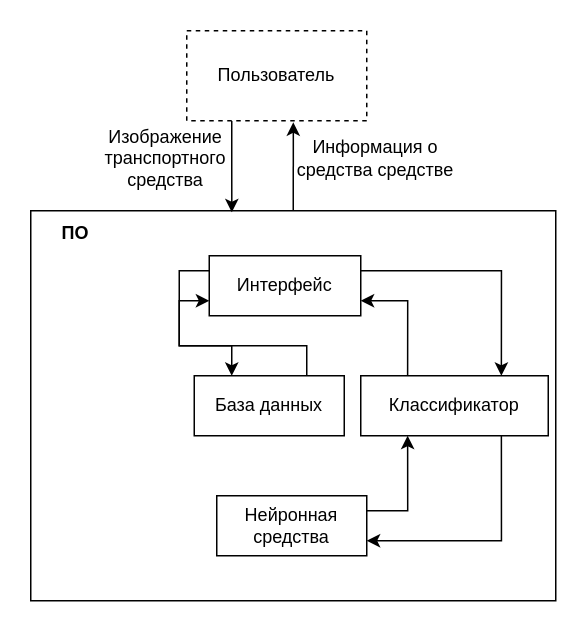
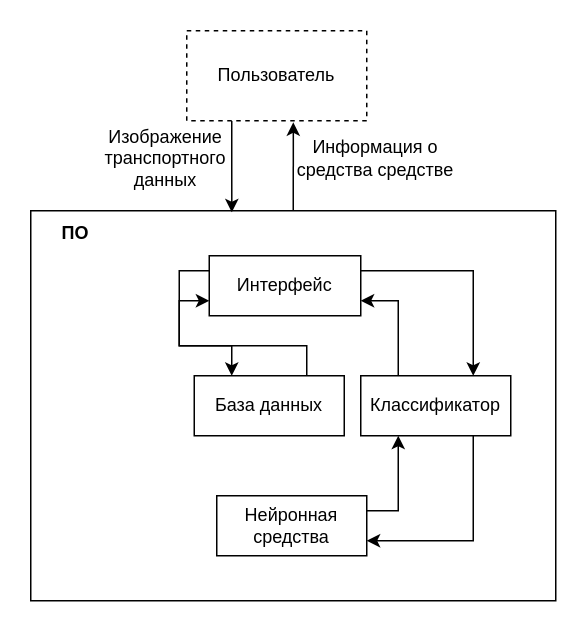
(166, 158) -> (166, 158)
(455, 406) -> (436, 406)
